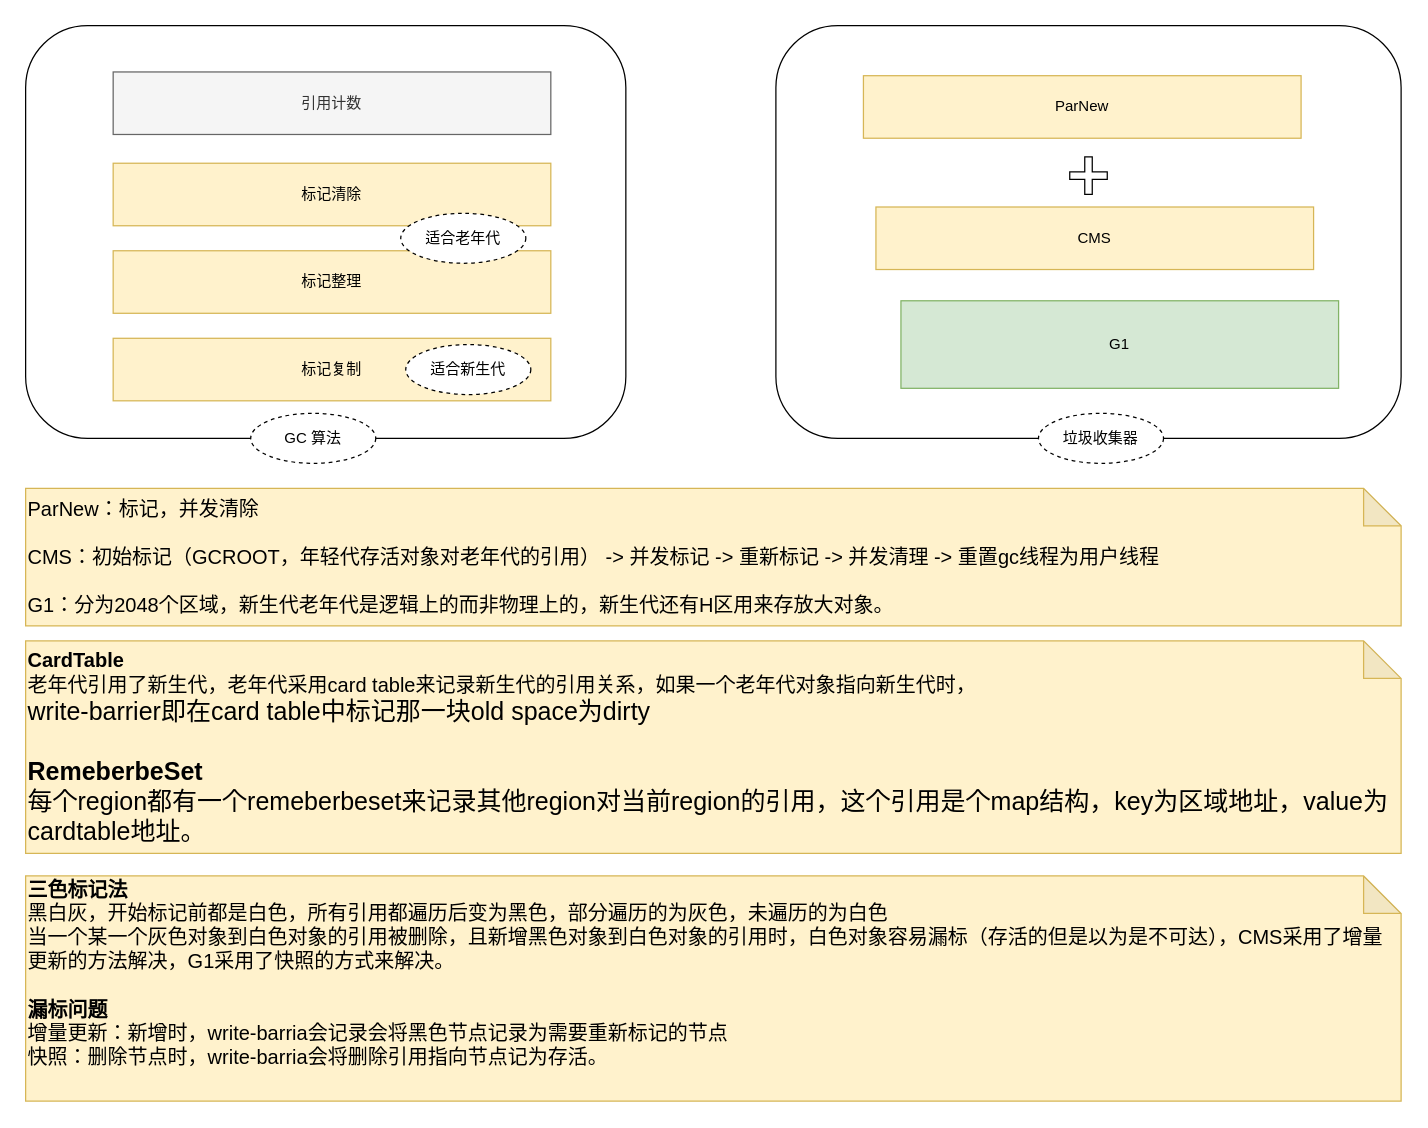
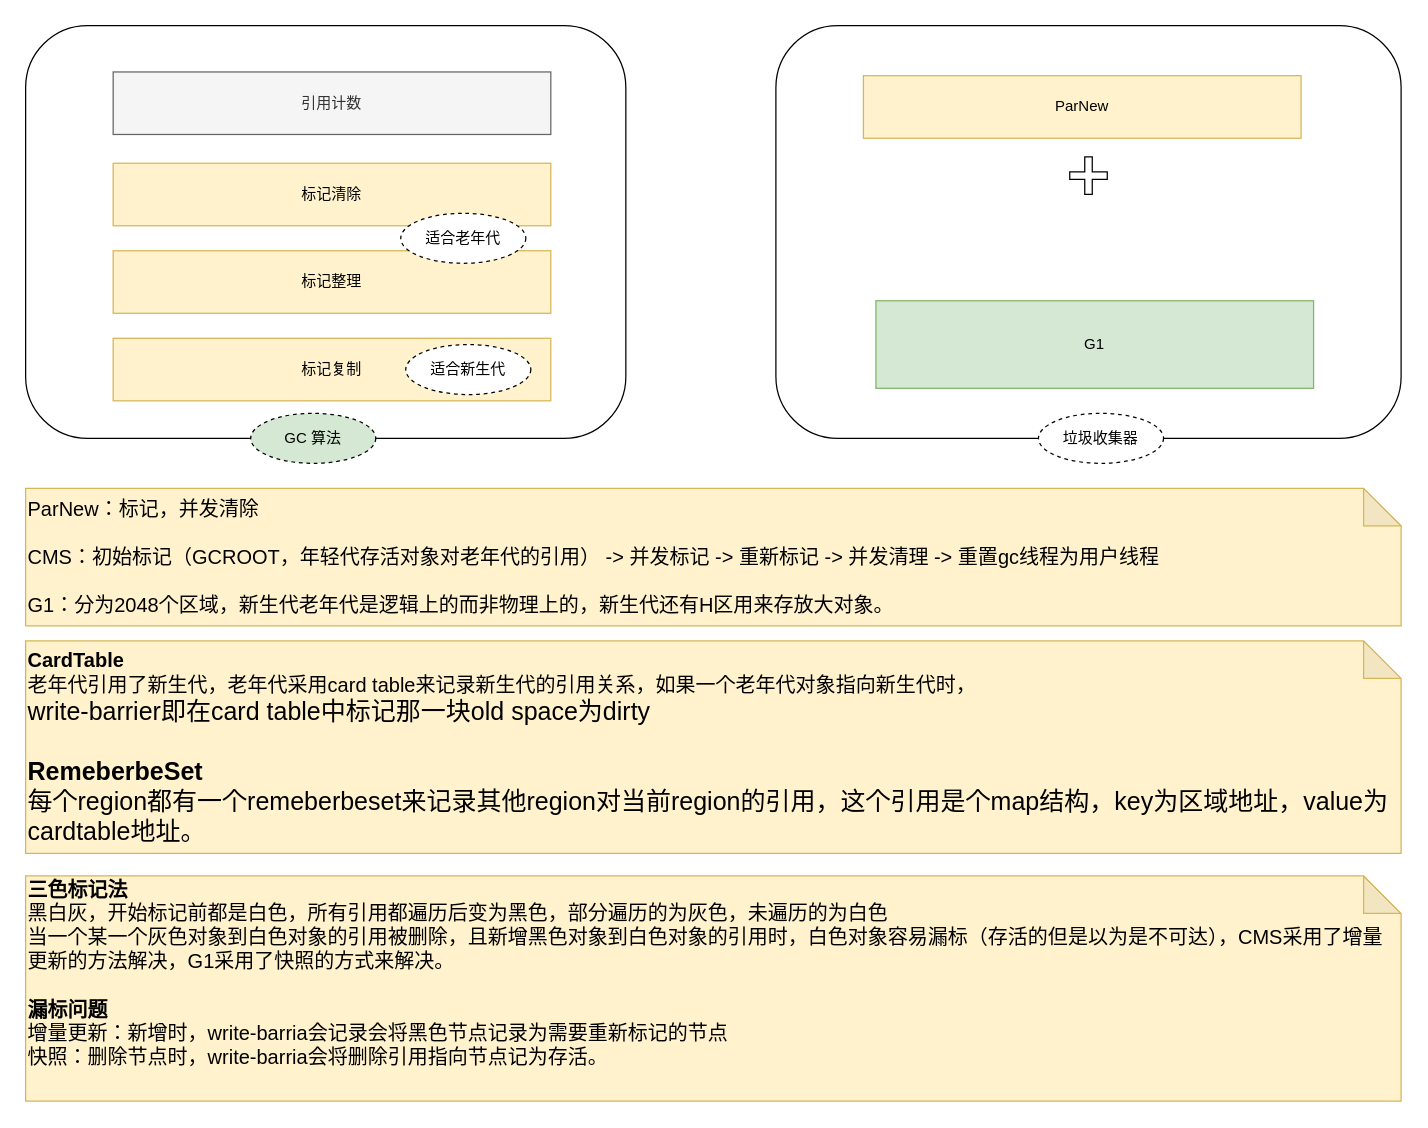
(1094, 238) -> none
(1119, 344) -> (1094, 344)
(313, 438) -> (313, 438)
